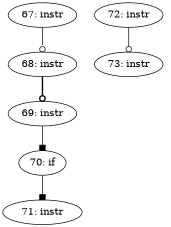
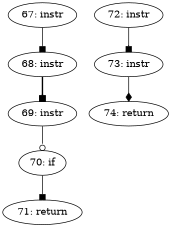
(42, 36) -> (42, 36)
(129, 37) -> (129, 37)
(42, 86) -> (42, 86)
none -> (129, 114)
(42, 135) -> (42, 135)
(42, 212) -> (42, 212)
